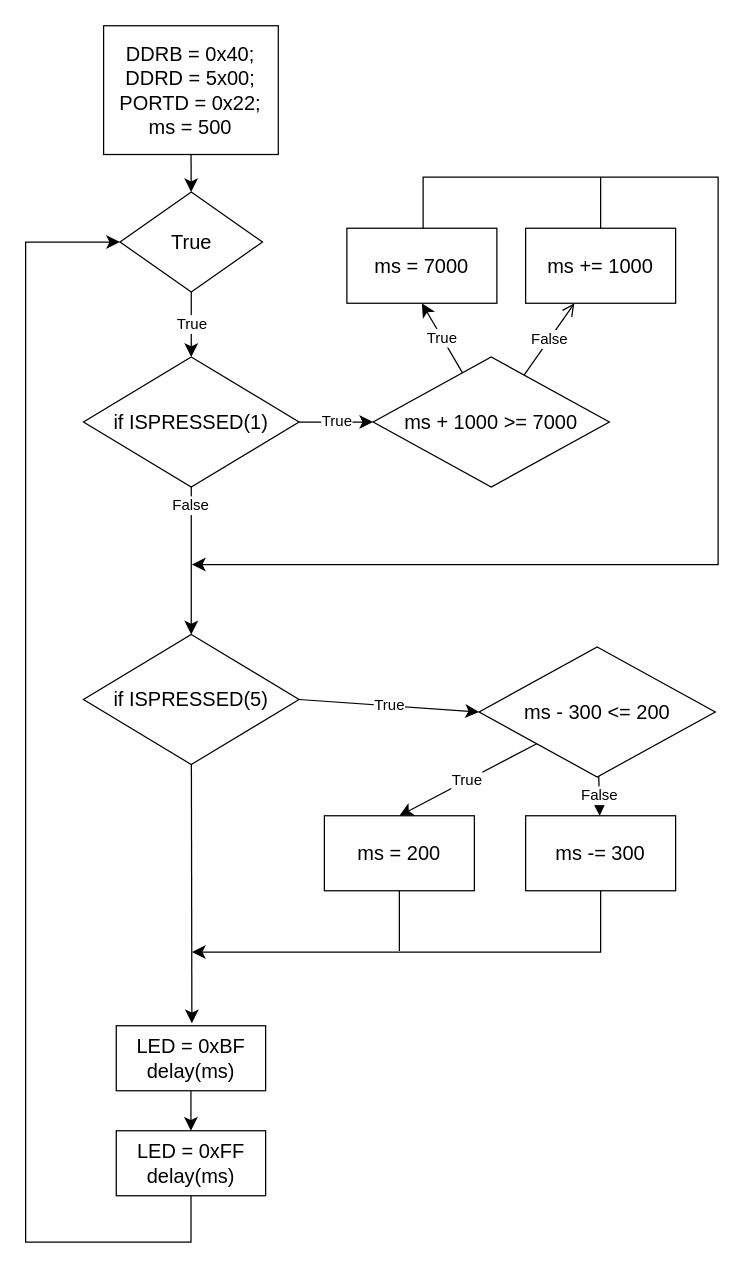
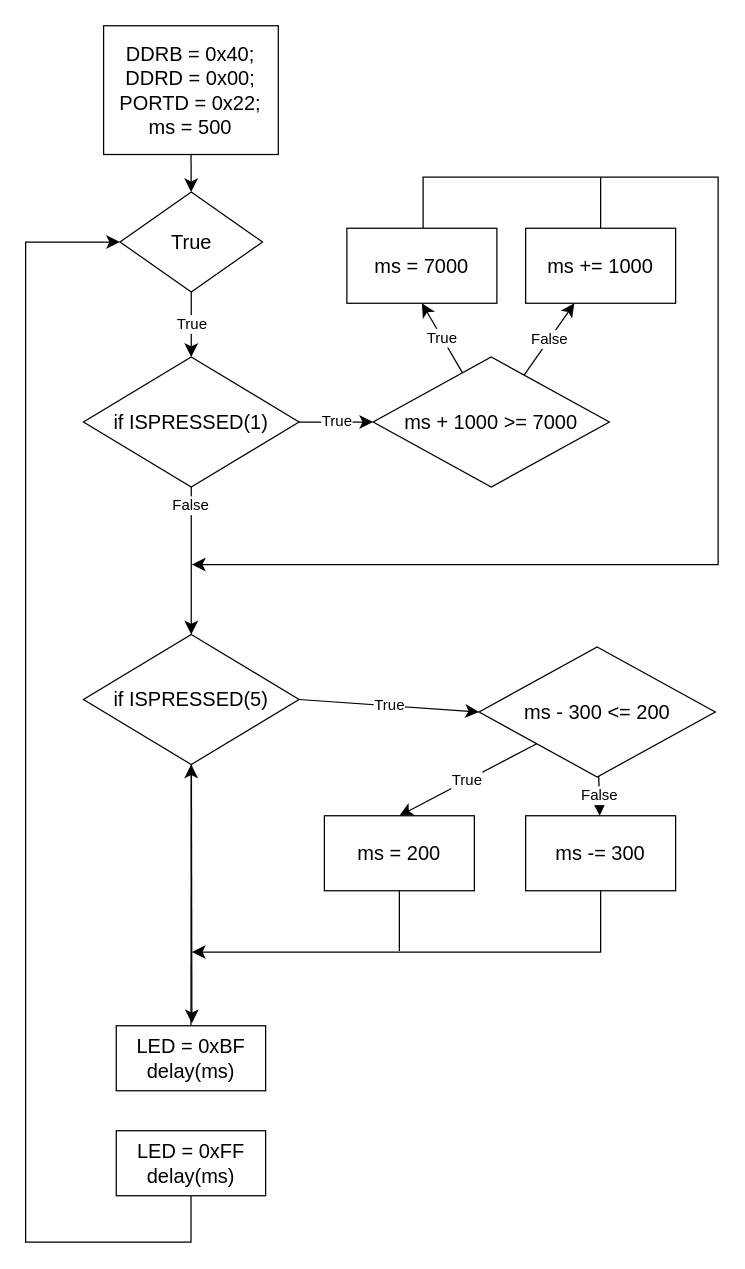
(191, 91) -> (191, 91)
(569, 310) -> (568, 313)
(191, 1105) -> (191, 1022)
